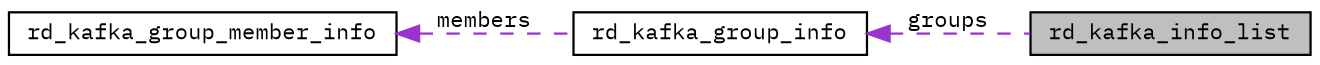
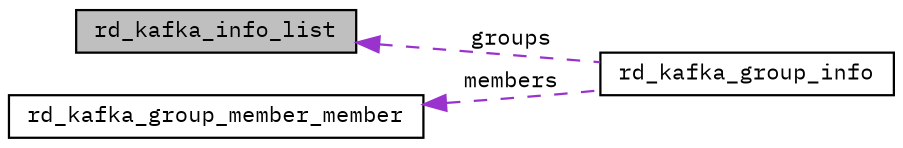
(203, 34) -> (216, 116)
(960, 34) -> (490, 53)
